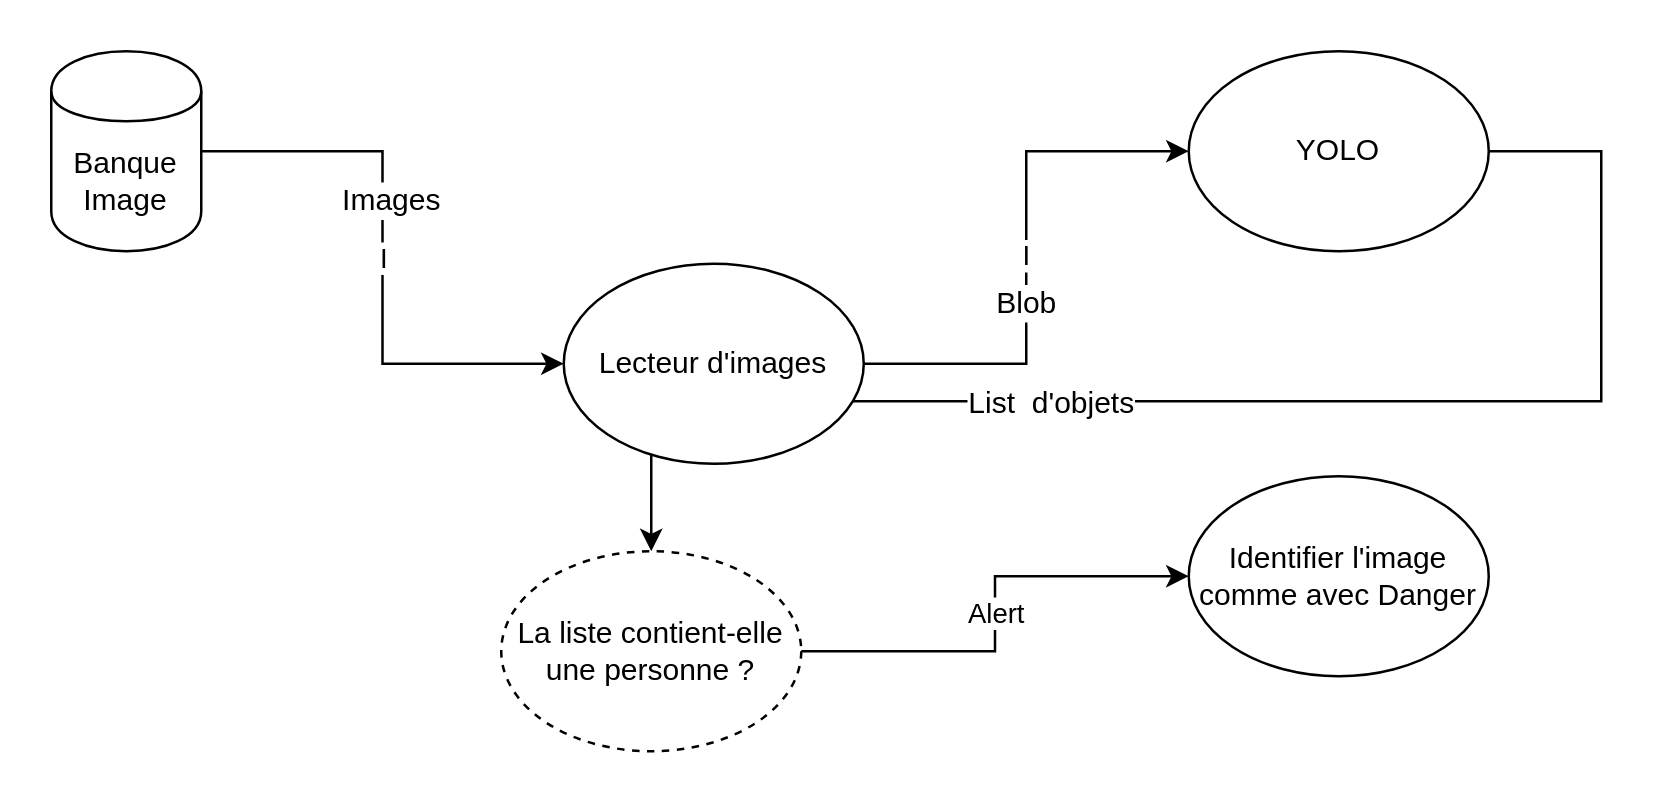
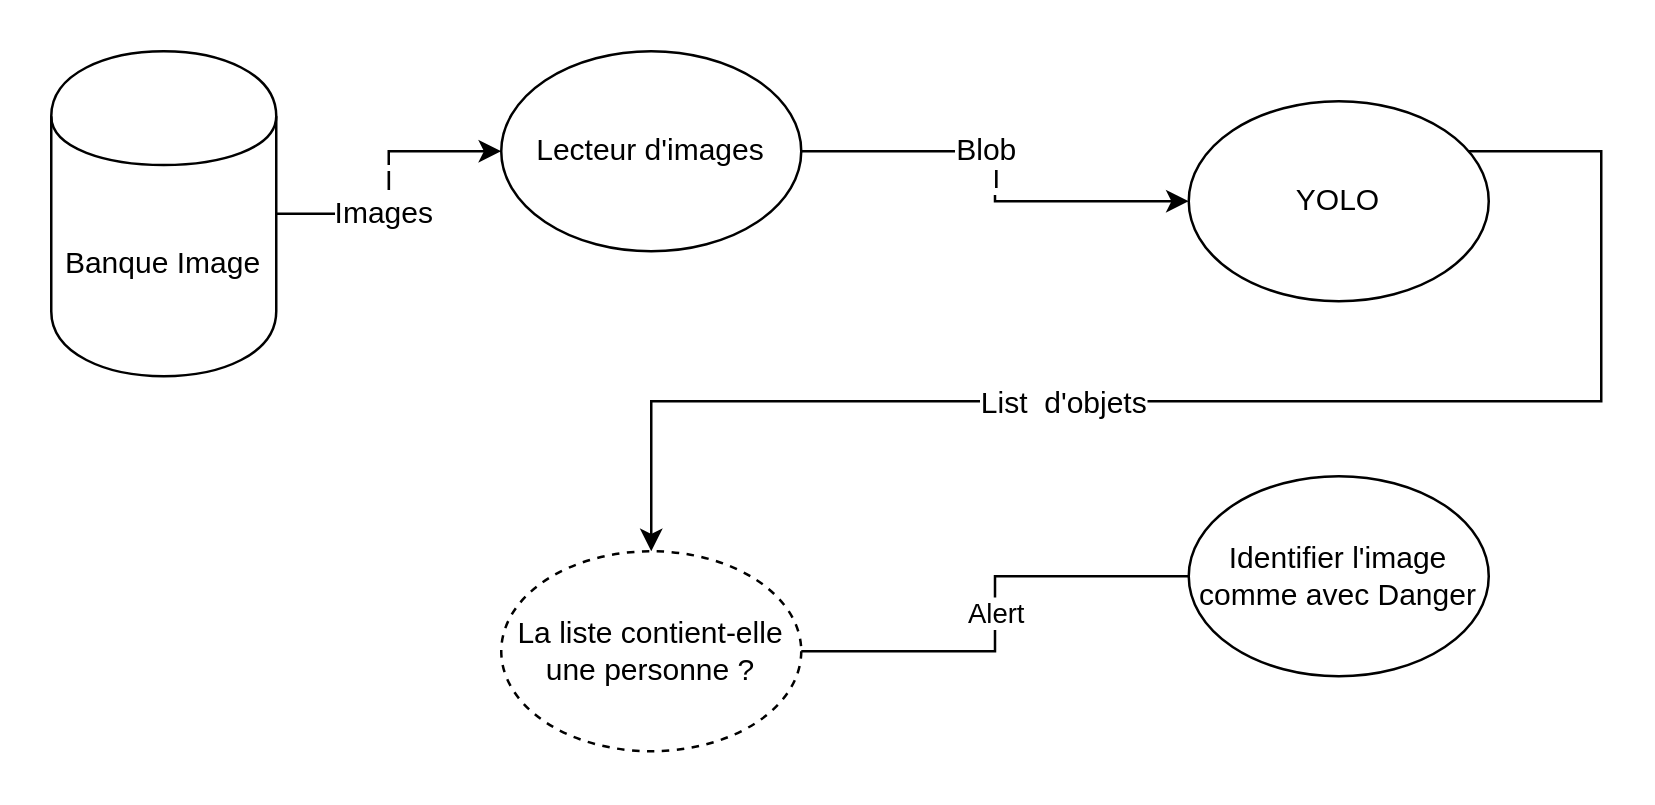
(126, 151) -> (164, 214)
(1339, 151) -> (1339, 201)
(714, 364) -> (651, 151)
(1170, 576) -> (1177, 576)
